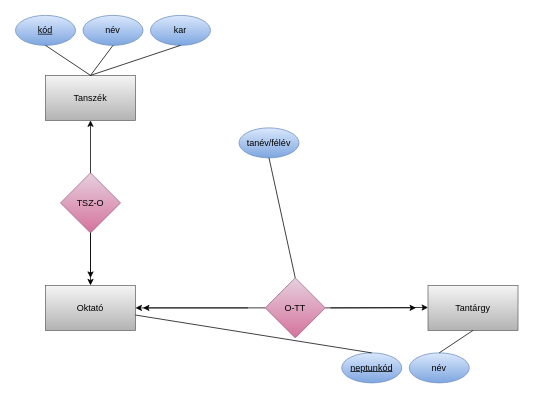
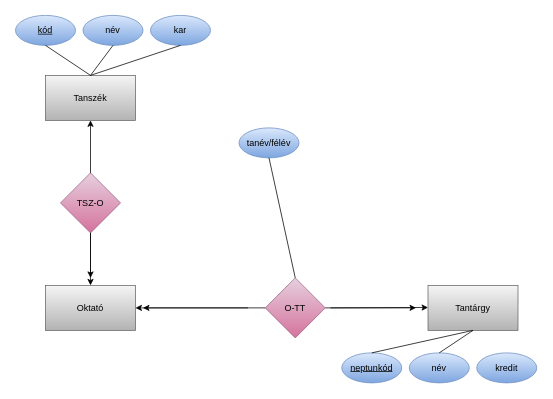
(254, 334) -> (419, 342)
none -> (507, 368)
